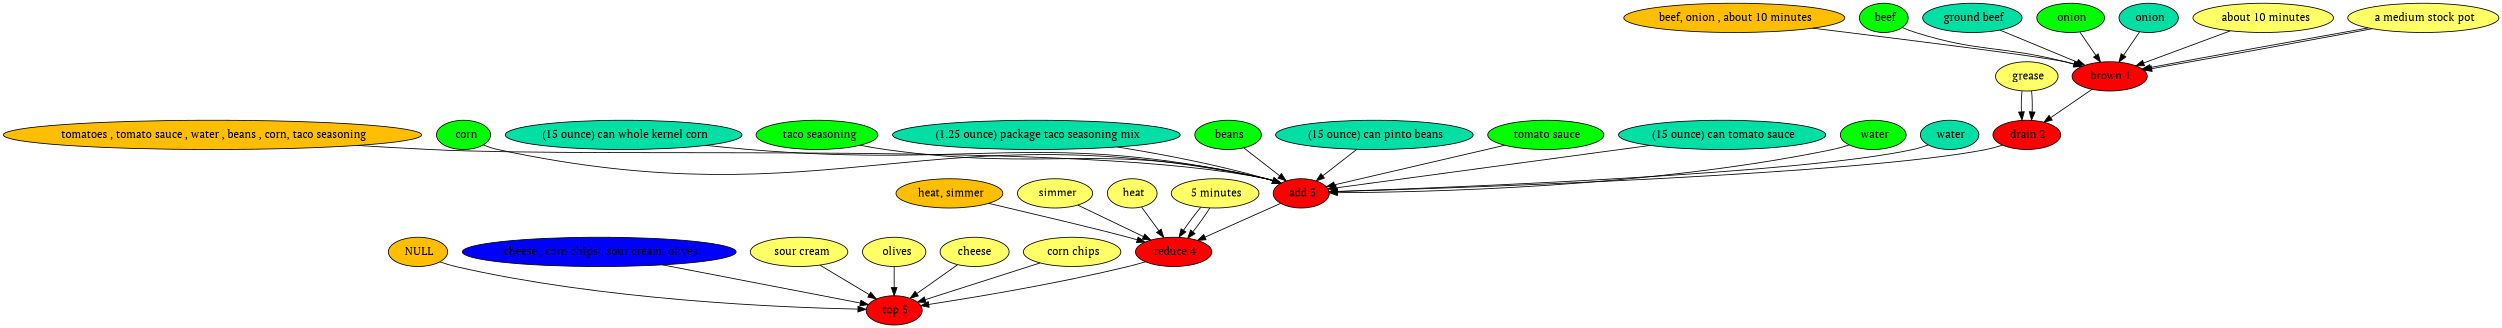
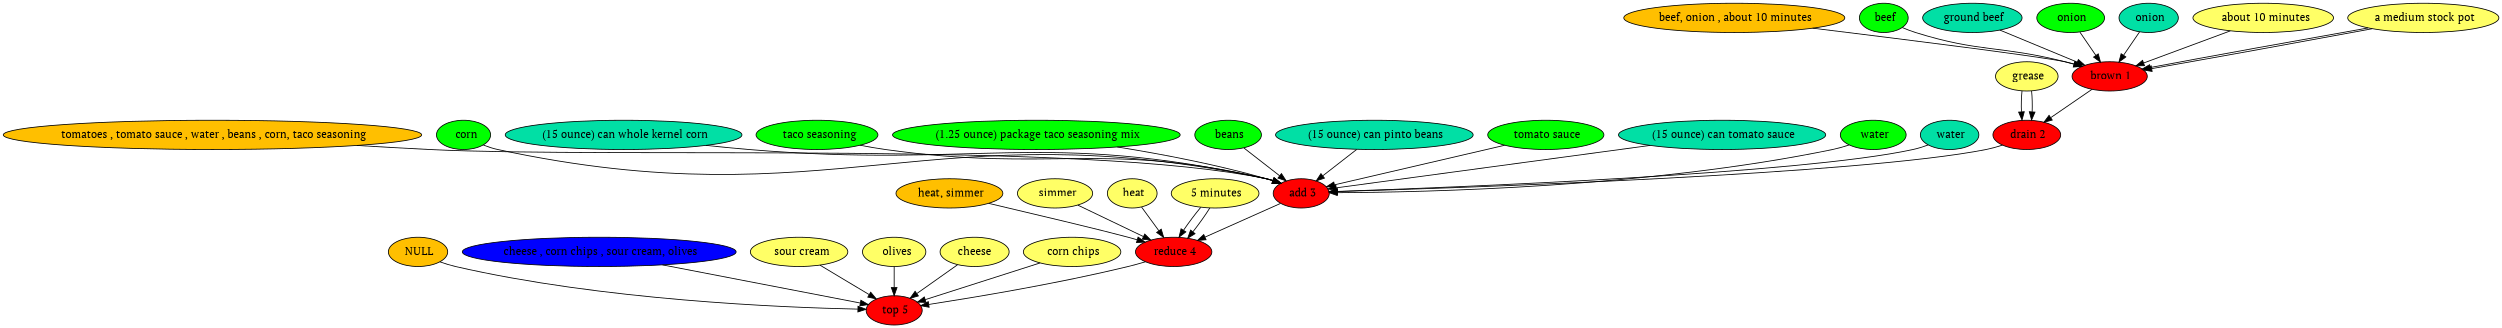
(1036, 135) -> (1036, 135)
